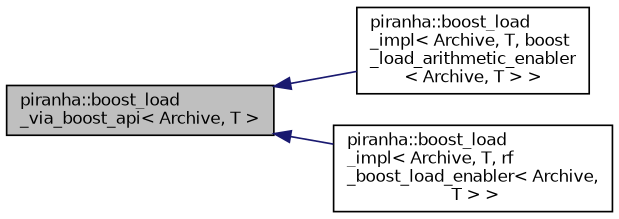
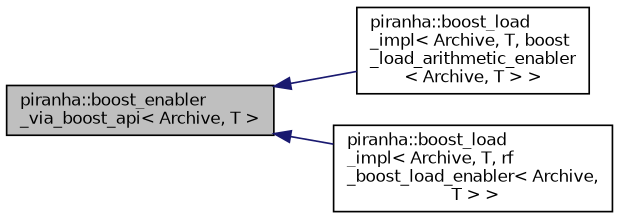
(140, 110) -> (140, 110)
